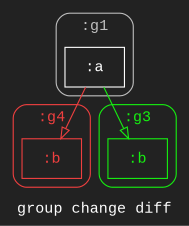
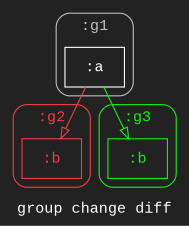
(52, 117) -> (52, 117)
